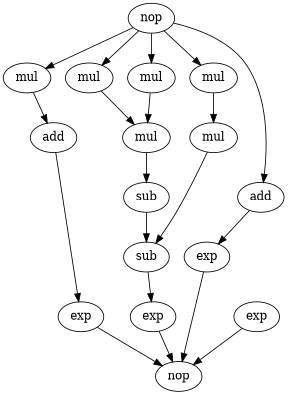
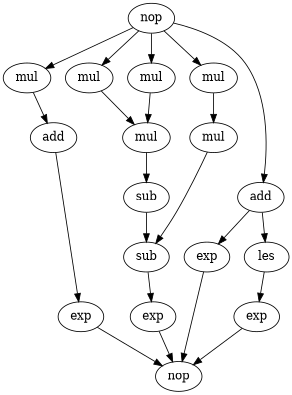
none -> (267, 257)
